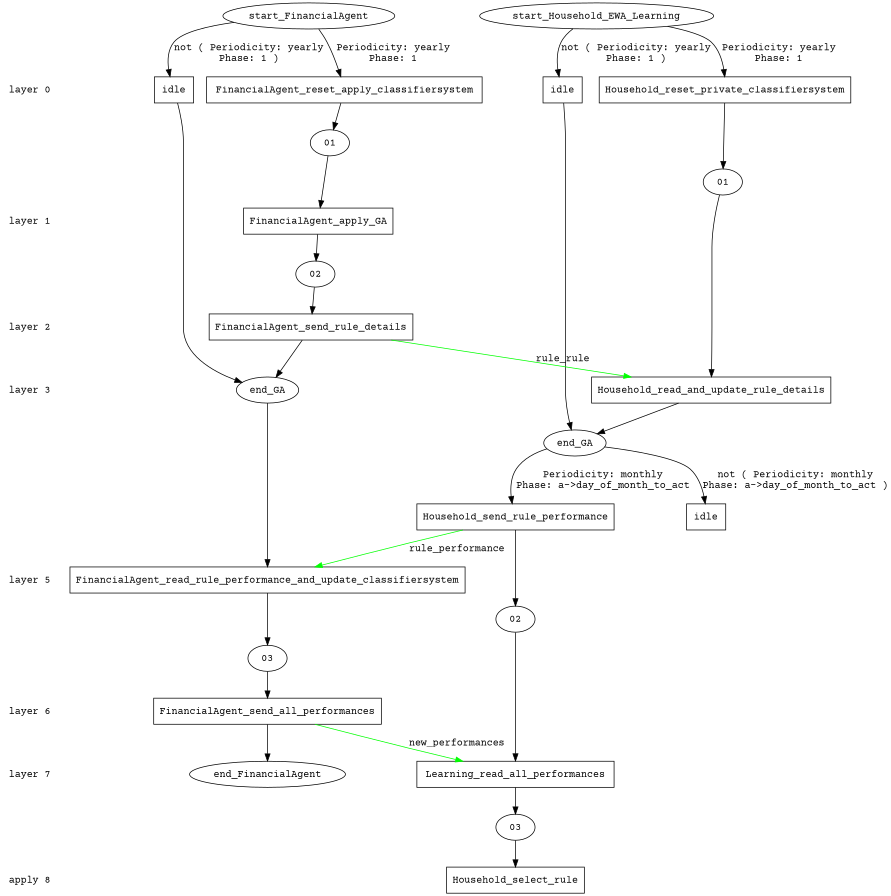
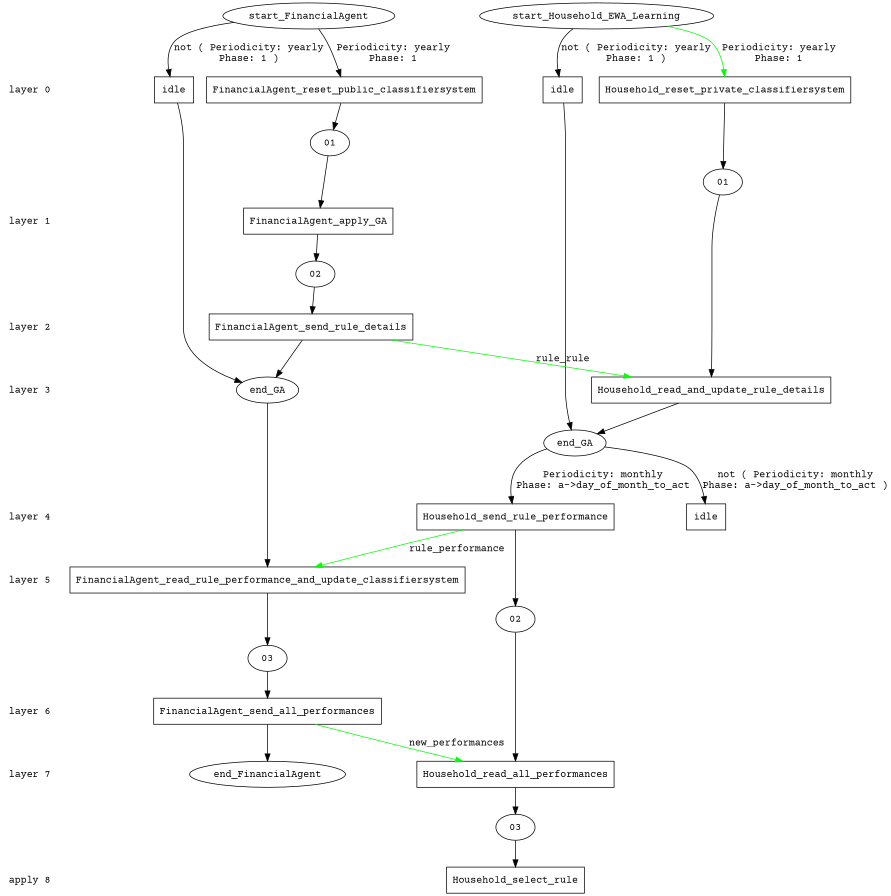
(705, 38) -> (705, 38)
(344, 90) -> (344, 90)
none -> (30, 517)
(515, 774) -> (515, 774)
